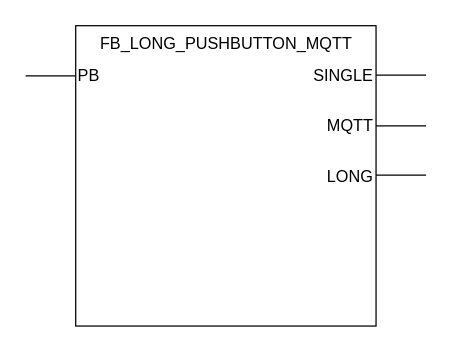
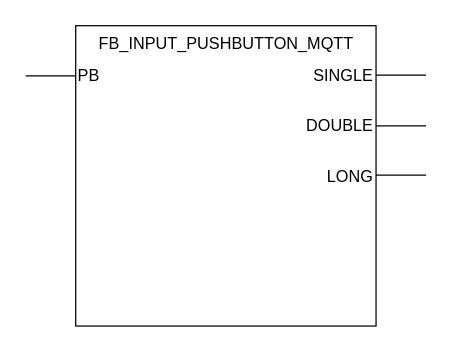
(226, 44) -> (226, 44)
(355, 126) -> (346, 126)
